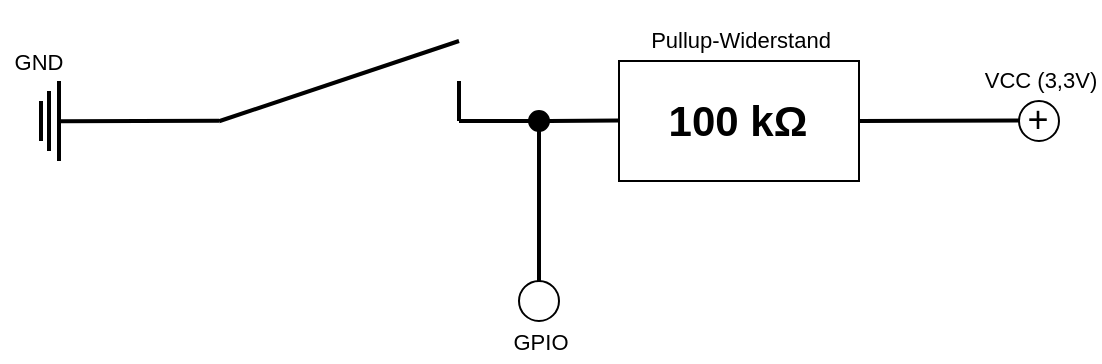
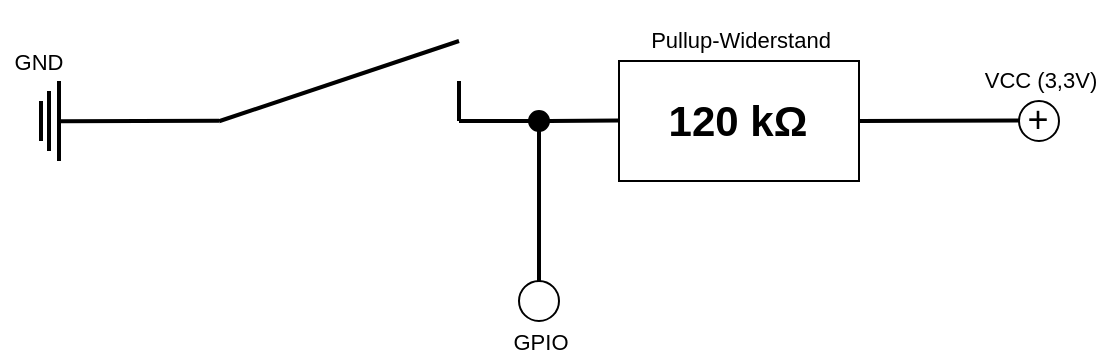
(739, 121) -> (739, 121)
